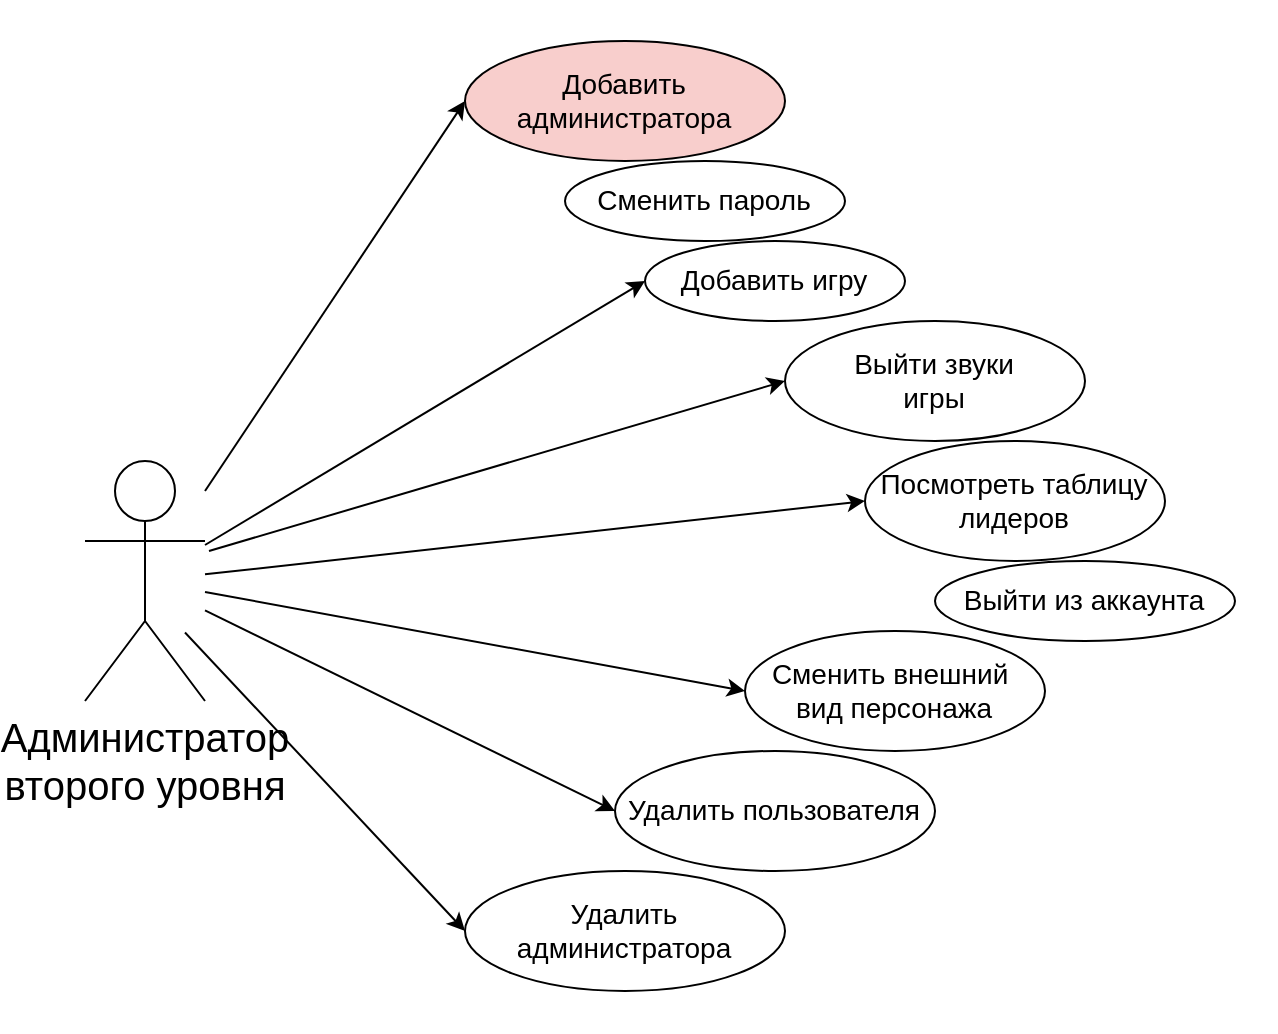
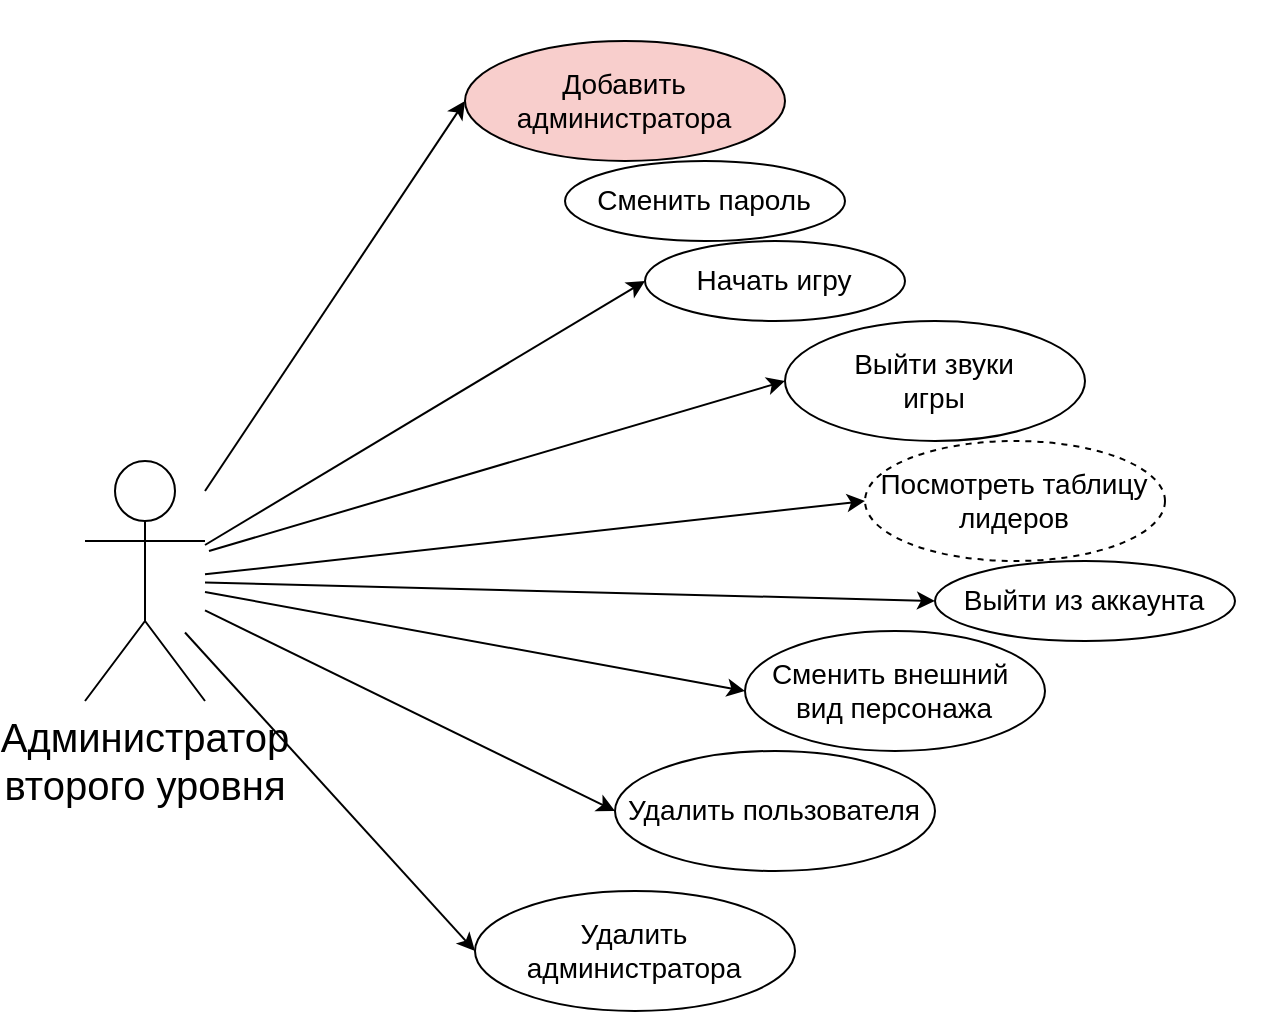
(775, 281) -> (775, 281)
(1015, 501) -> (1015, 501)
none -> (563, 592)
(625, 931) -> (635, 951)
